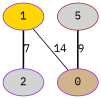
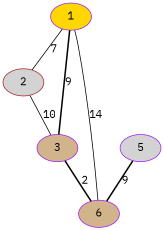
(78, 17) -> (141, 148)
(23, 49) -> (47, 50)
(23, 82) -> (23, 82)
(78, 82) -> (99, 214)
none -> (57, 148)
